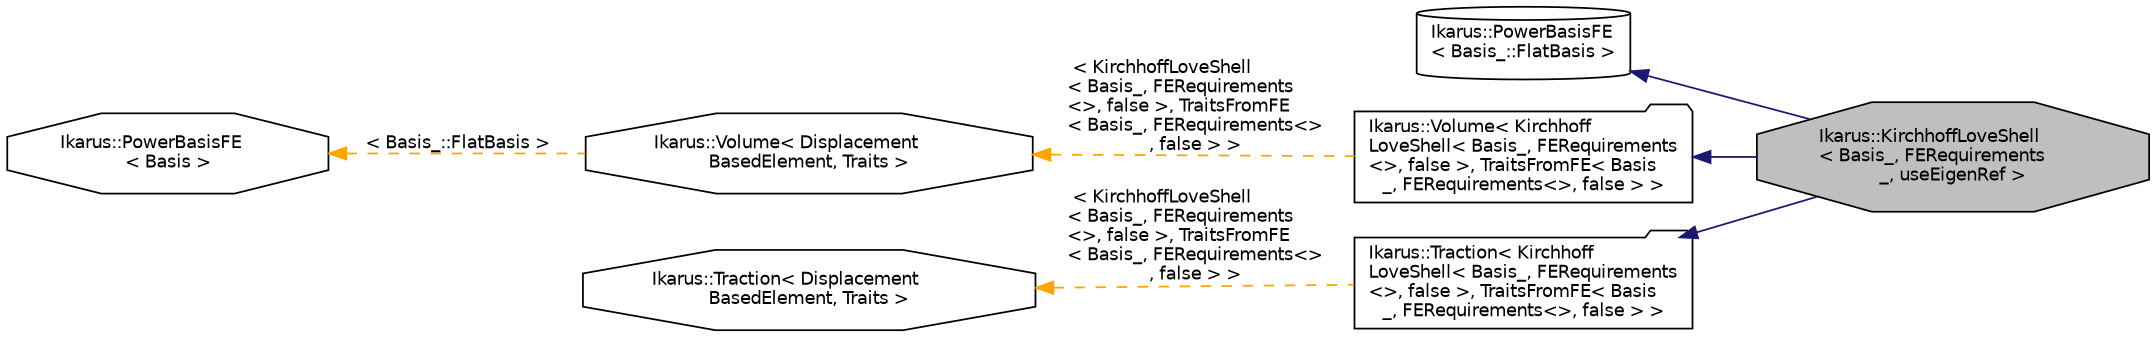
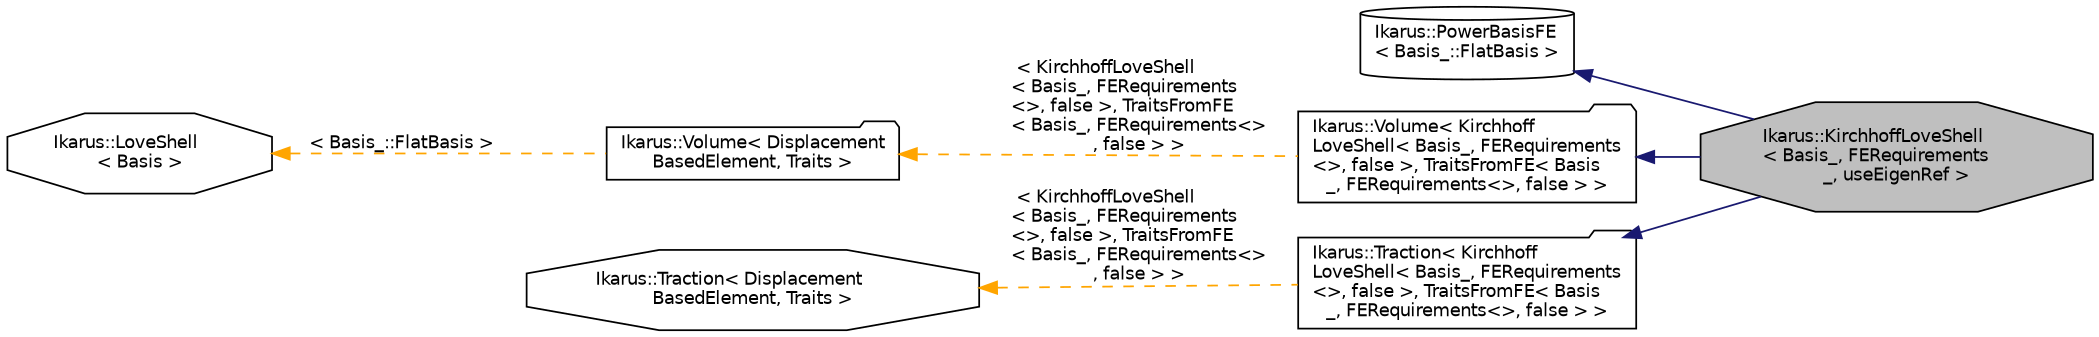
(168, 153) -> (140, 153)
(809, 153) -> (753, 153)
